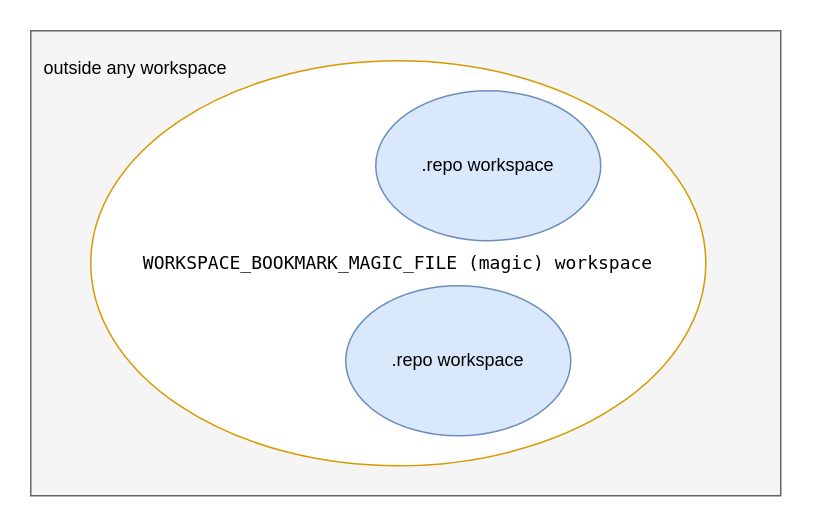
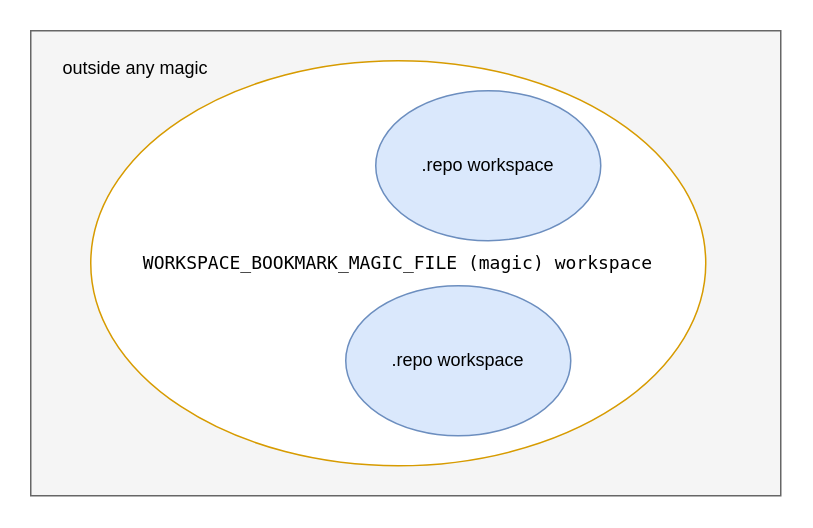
(136, 68) -> (136, 68)
